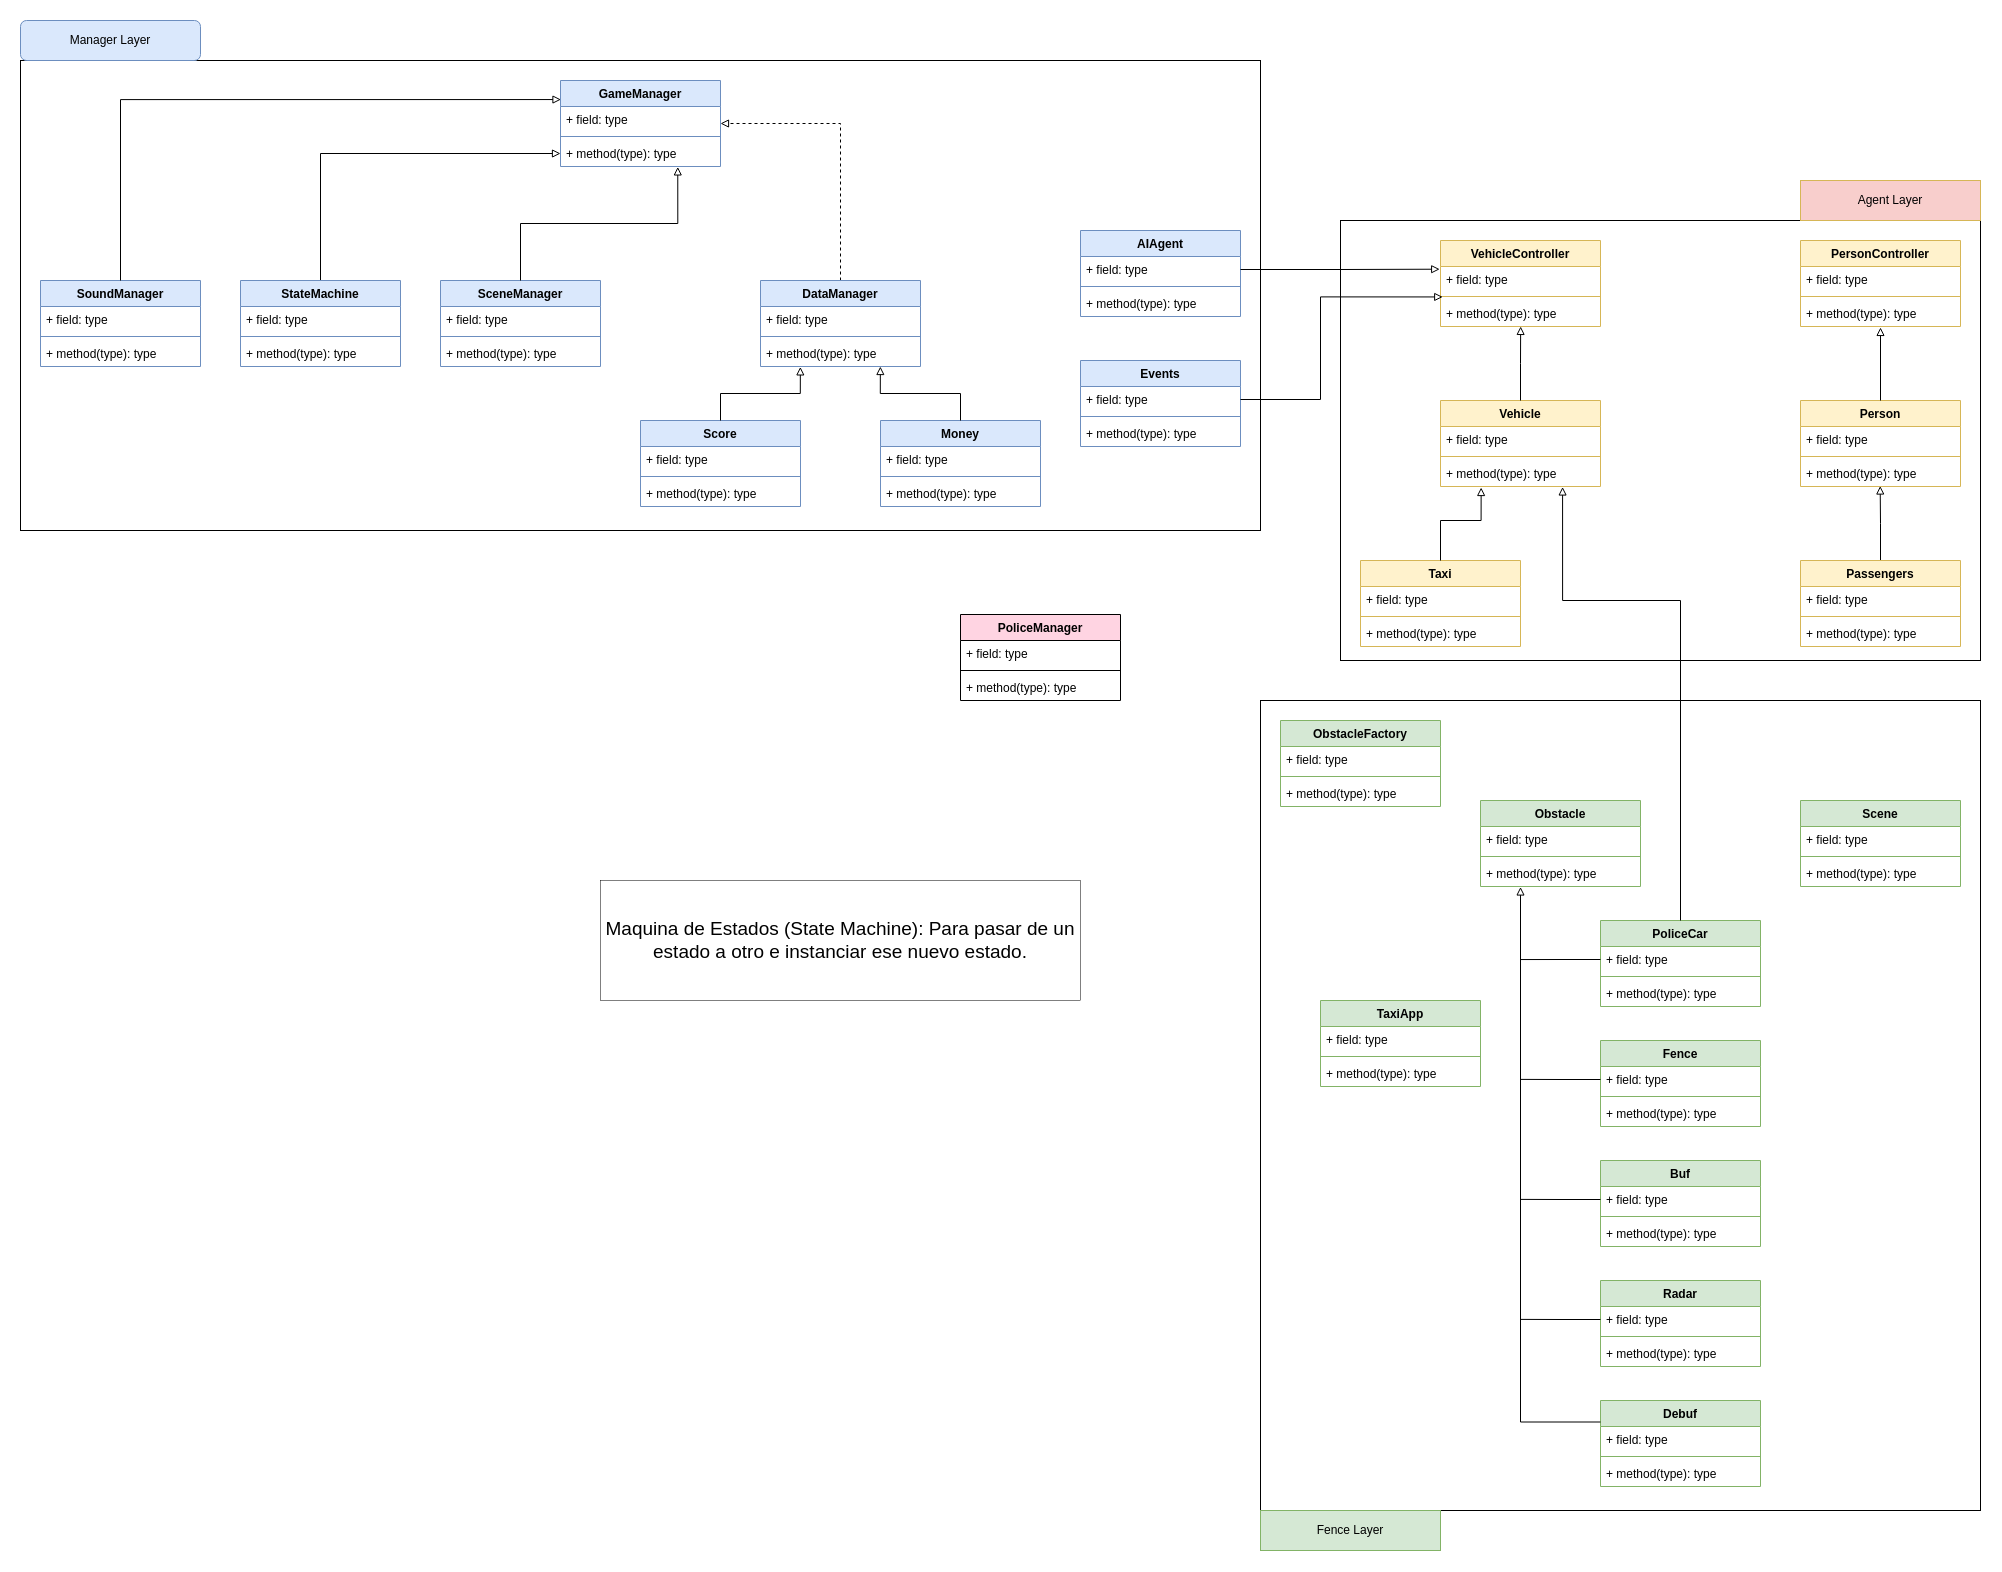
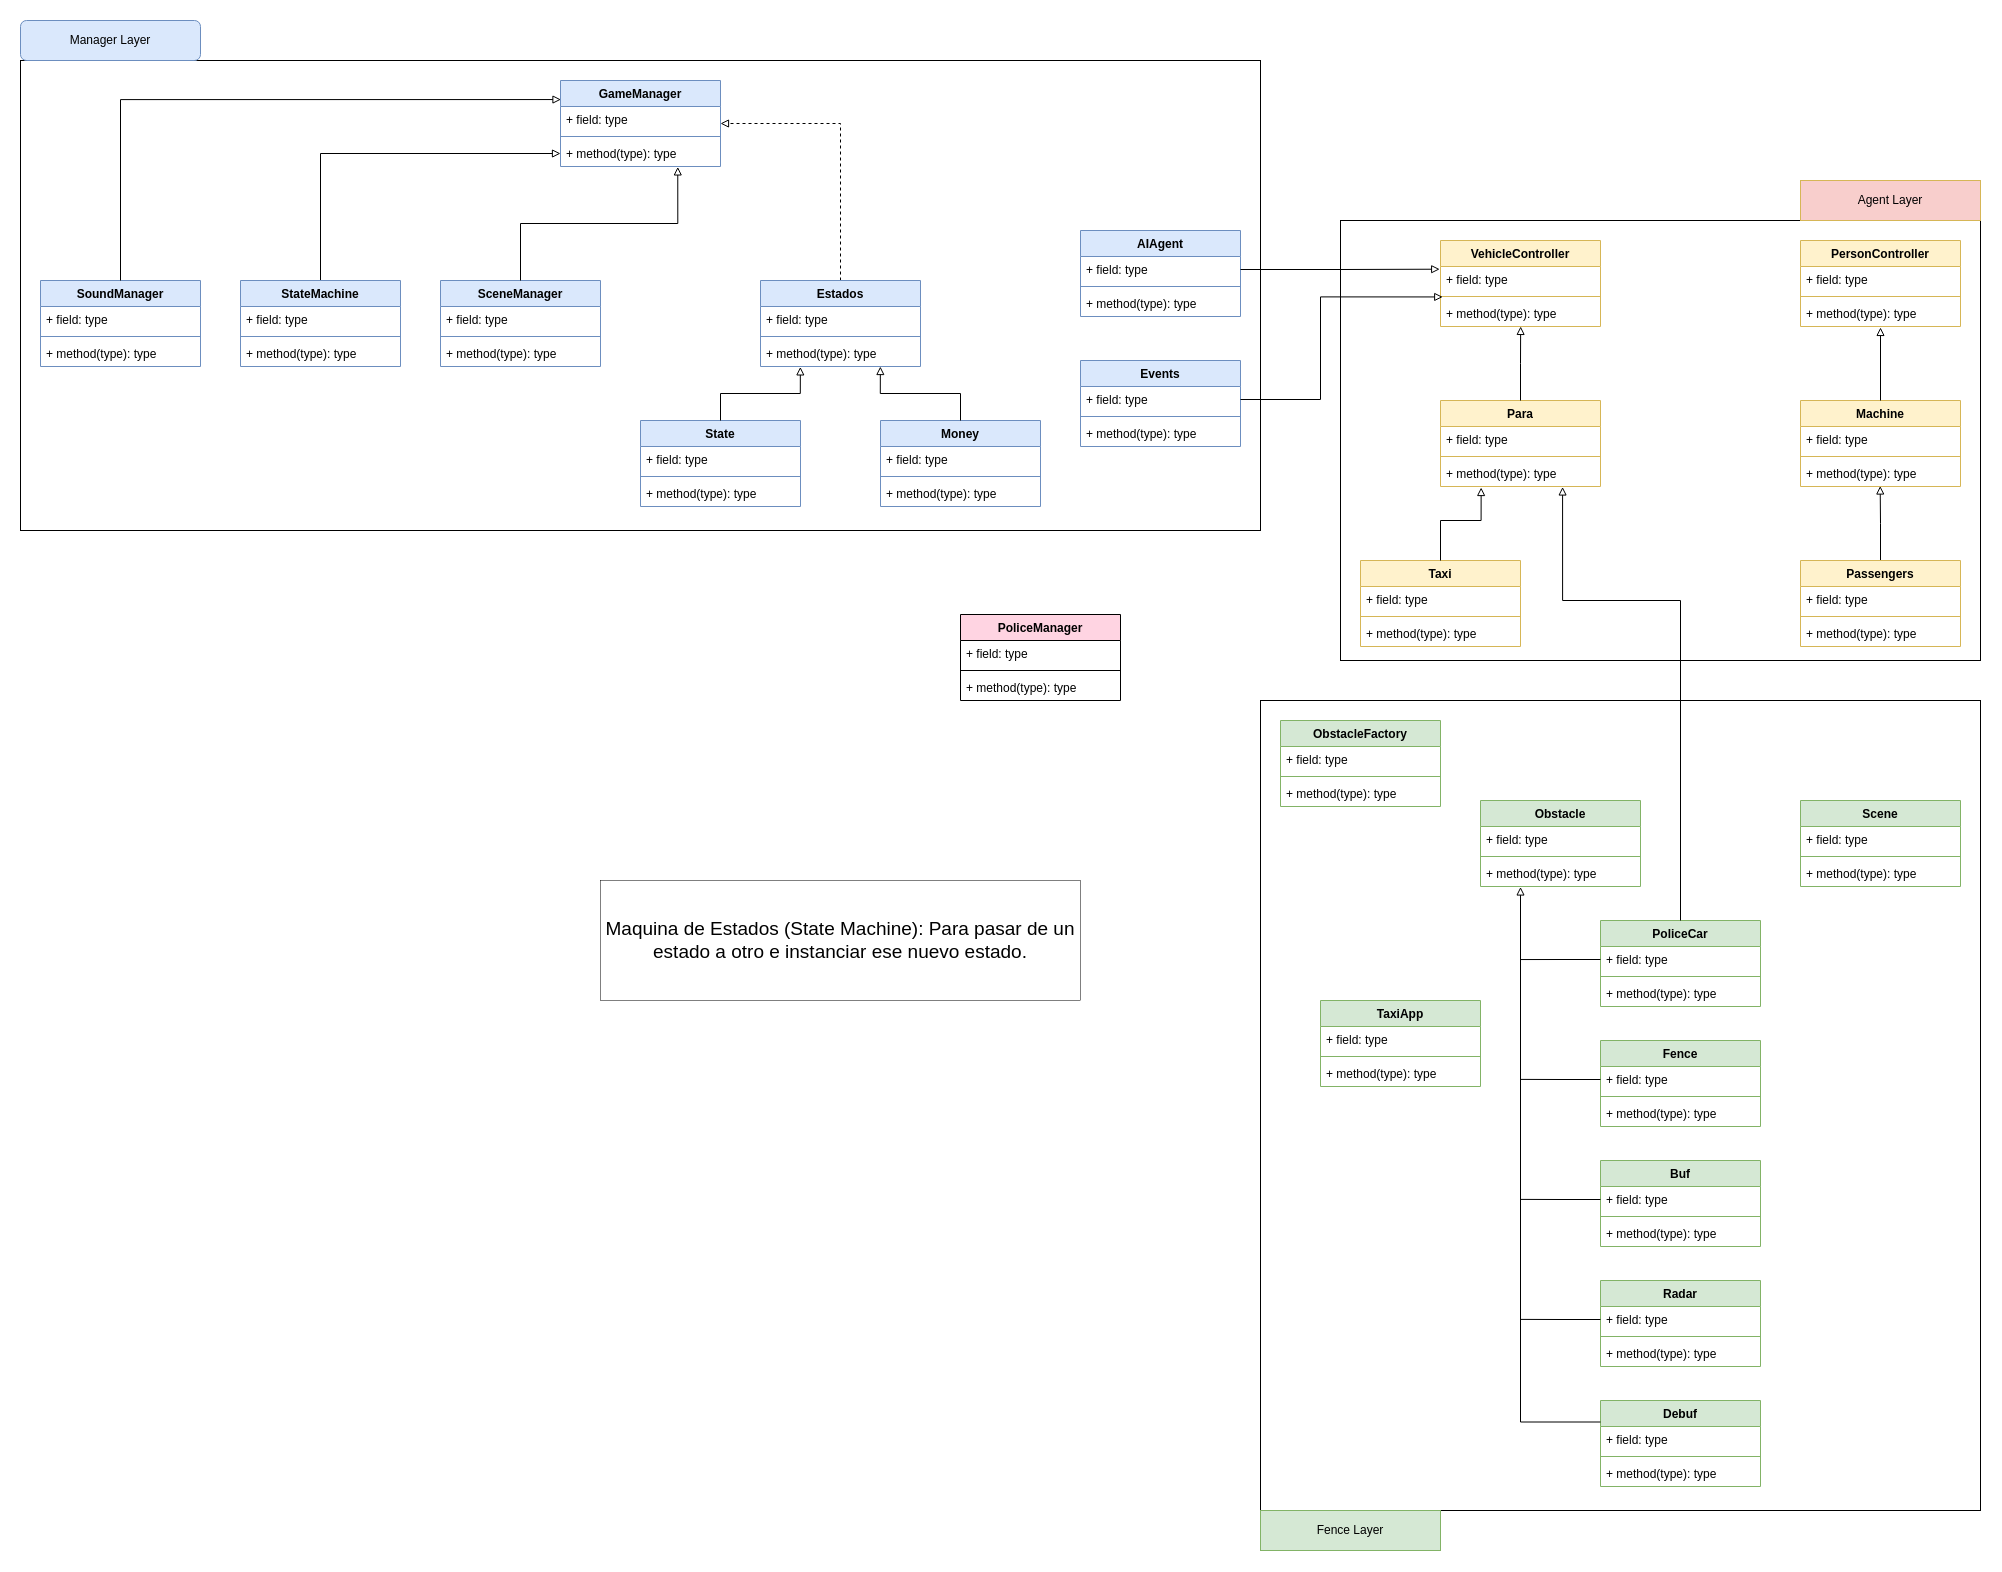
(841, 295) -> (841, 295)
(1521, 415) -> (1521, 415)
(1881, 415) -> (1881, 415)
(721, 435) -> (721, 435)
